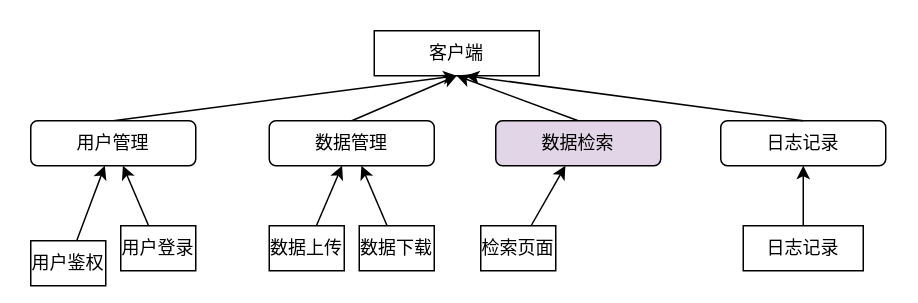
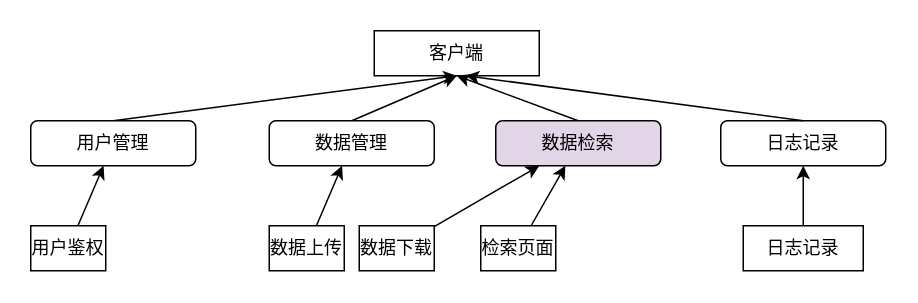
(138, 201) -> none
(376, 201) -> (482, 199)
(158, 248) -> none
(68, 263) -> (68, 248)
